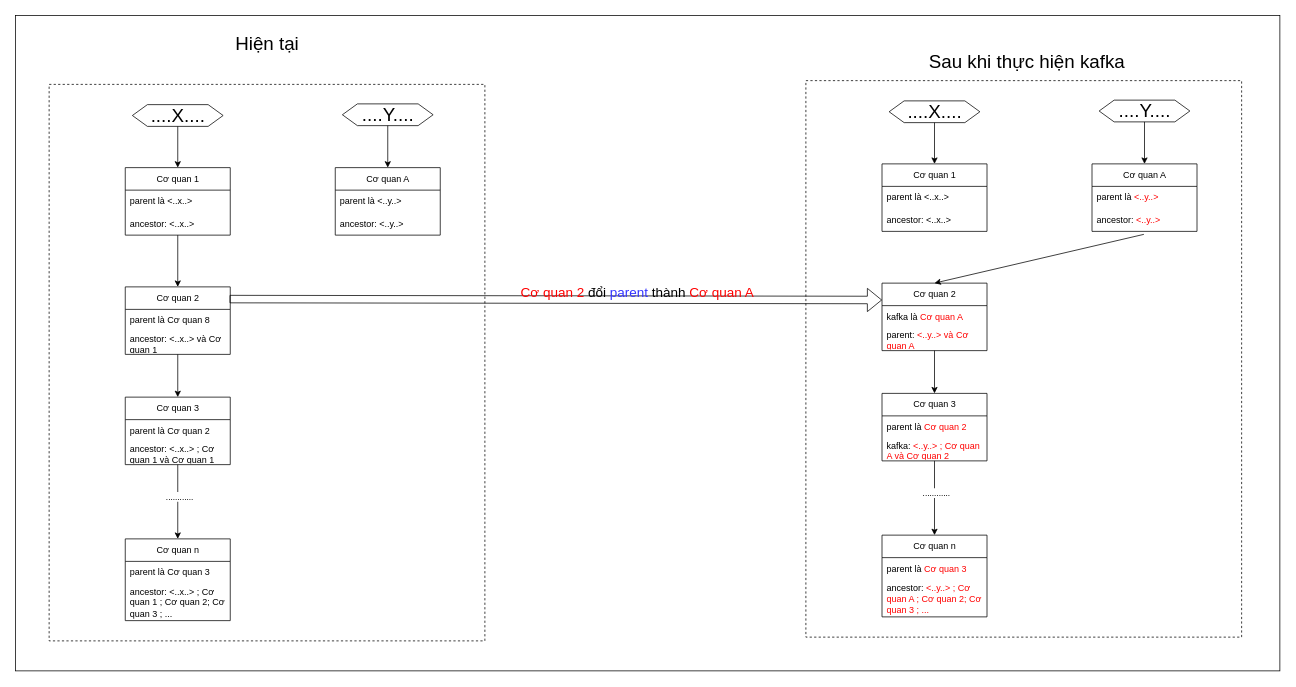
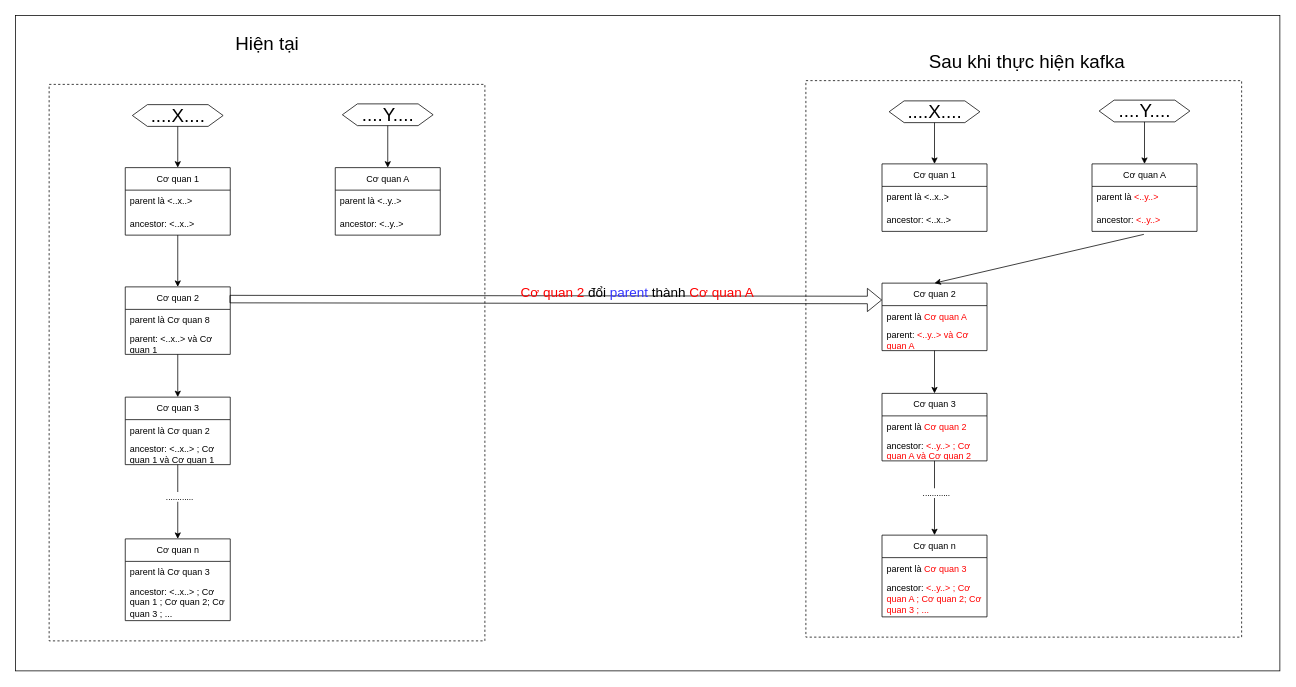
(926, 317) -> (929, 317)
(179, 343) -> (179, 343)
(936, 450) -> (936, 450)
